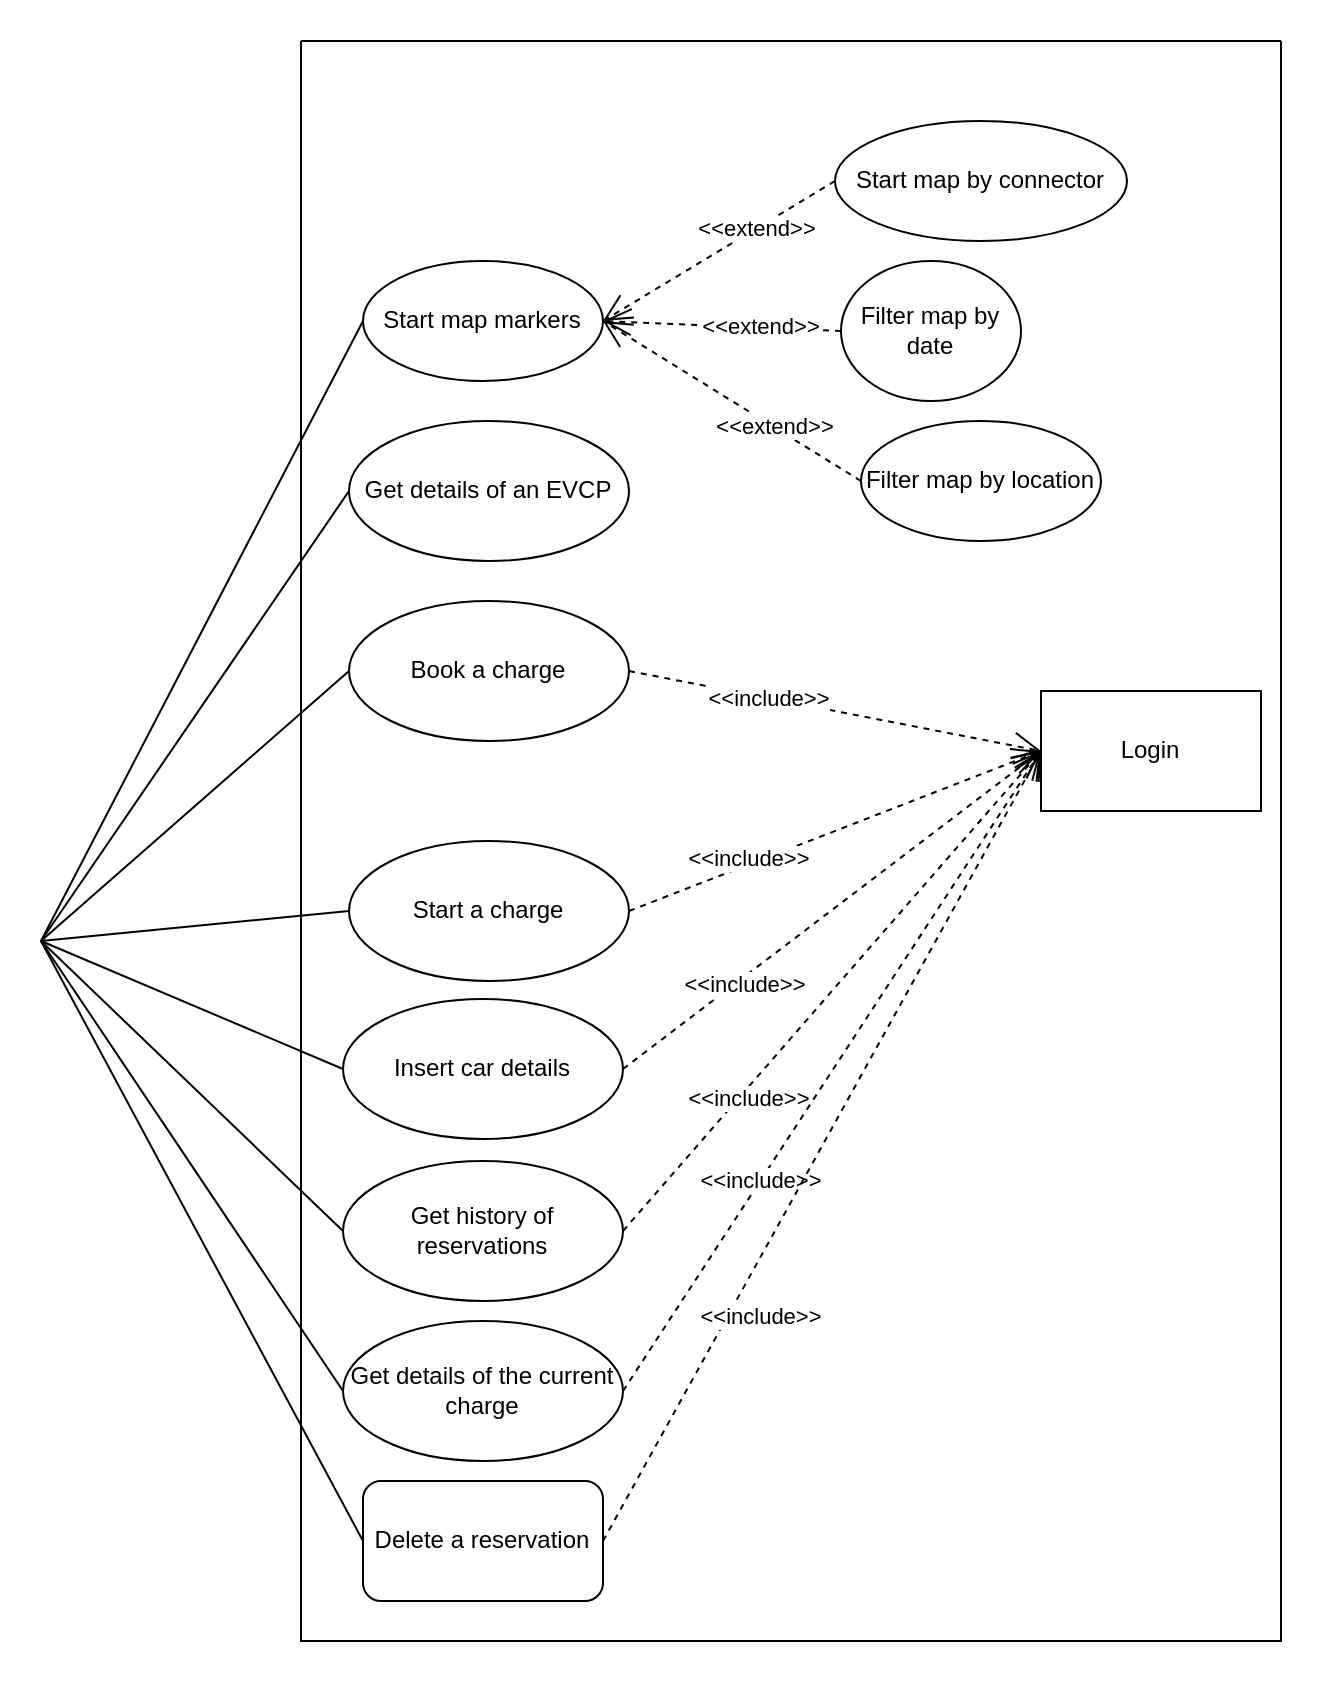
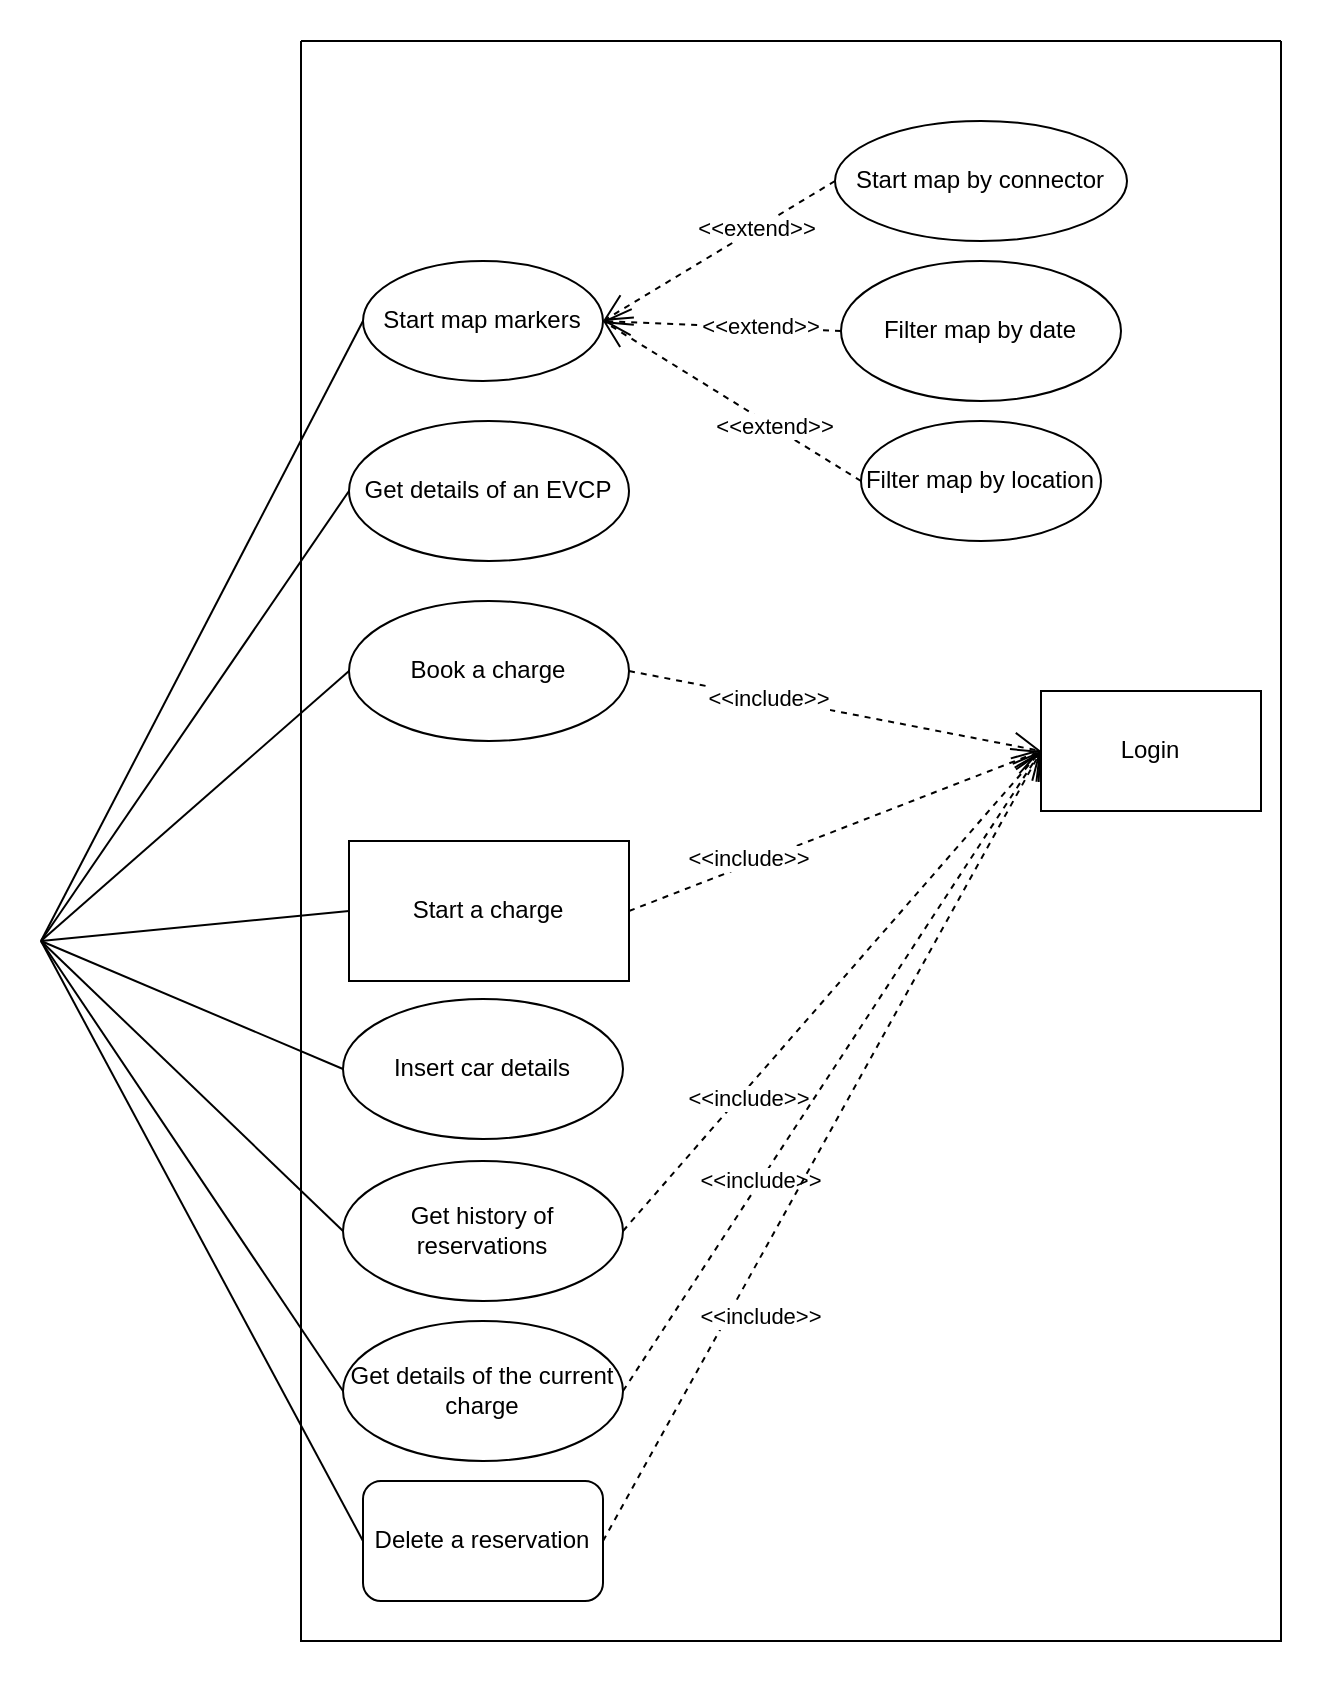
(931, 331) -> (981, 331)
(870, 881) -> none
(489, 911) -> (489, 911)
